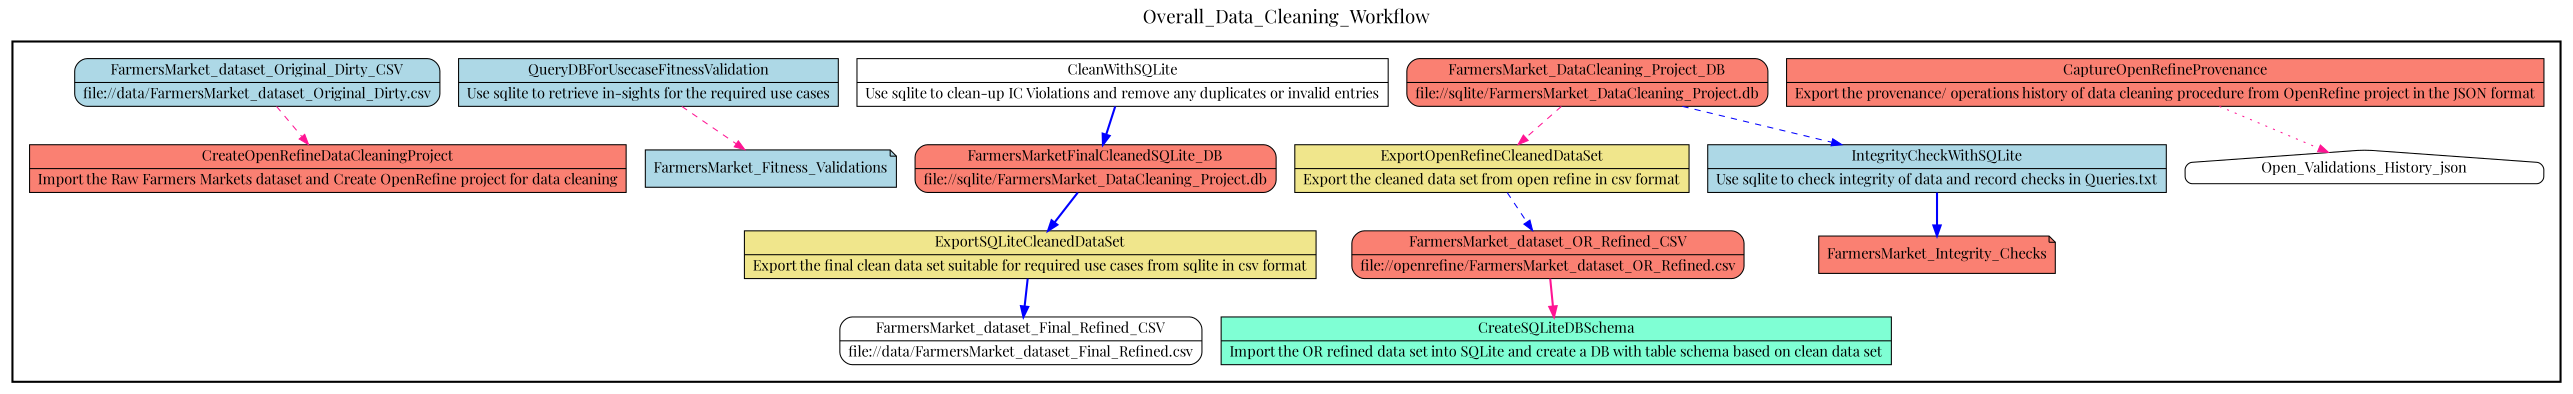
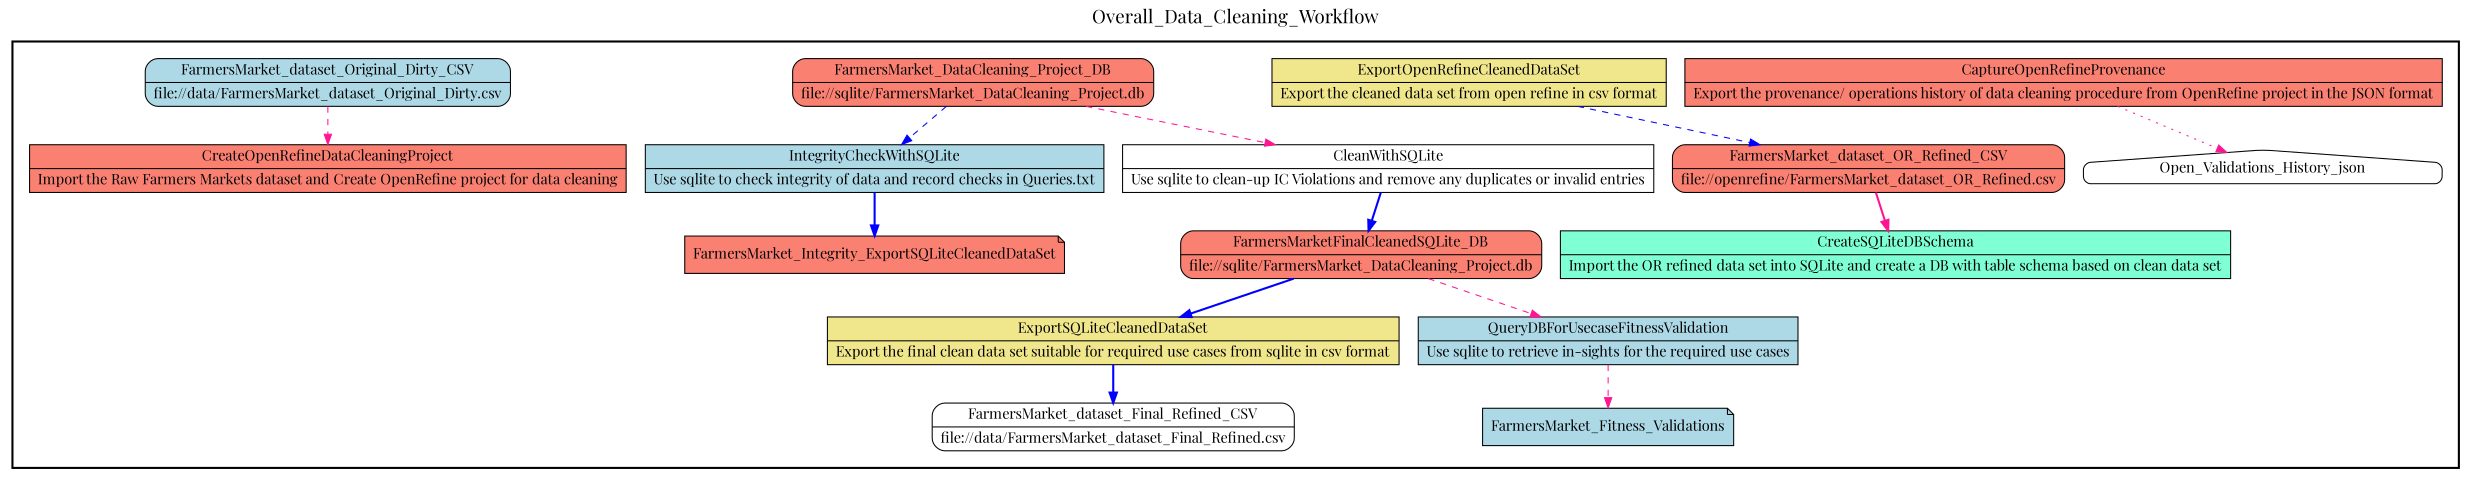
(1544, 122) -> (1175, 124)
(1937, 255) -> (875, 255)
none -> (1480, 296)
